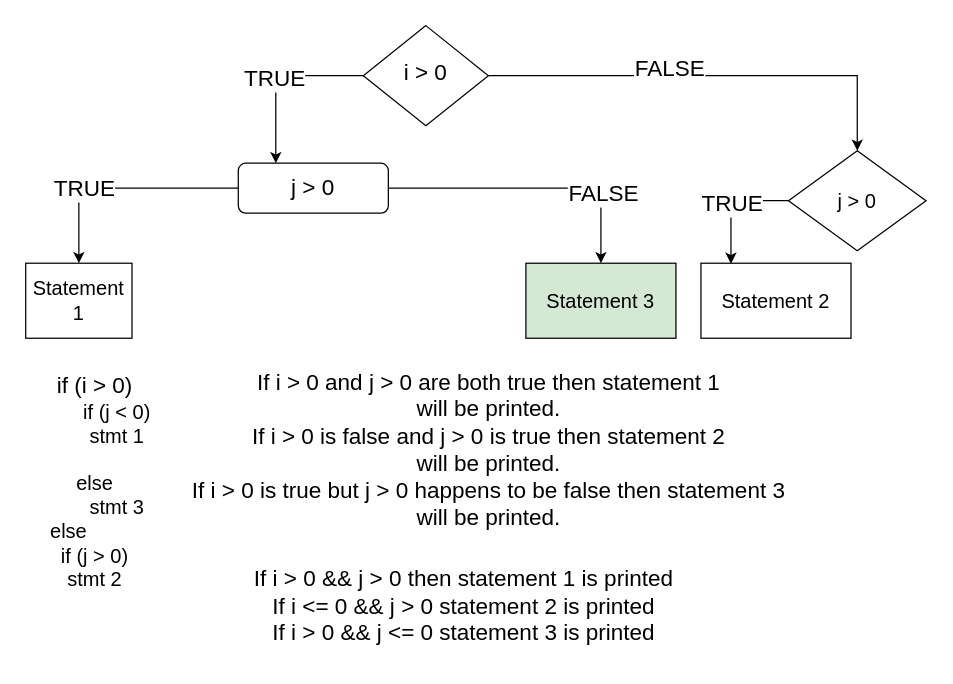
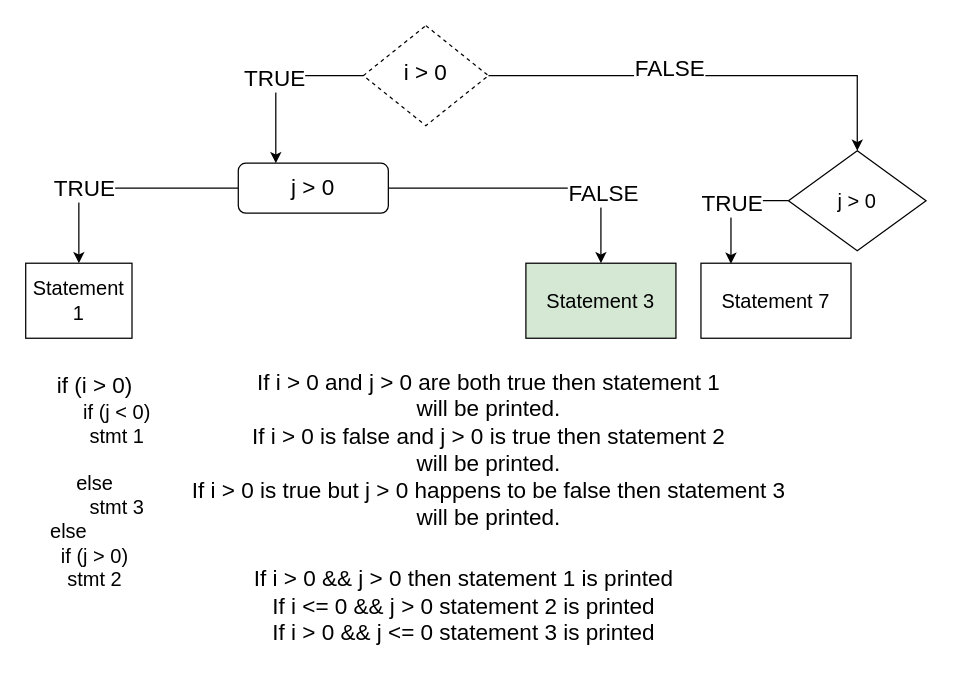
(426, 76) -> (426, 76)
(776, 301) -> (776, 301)
